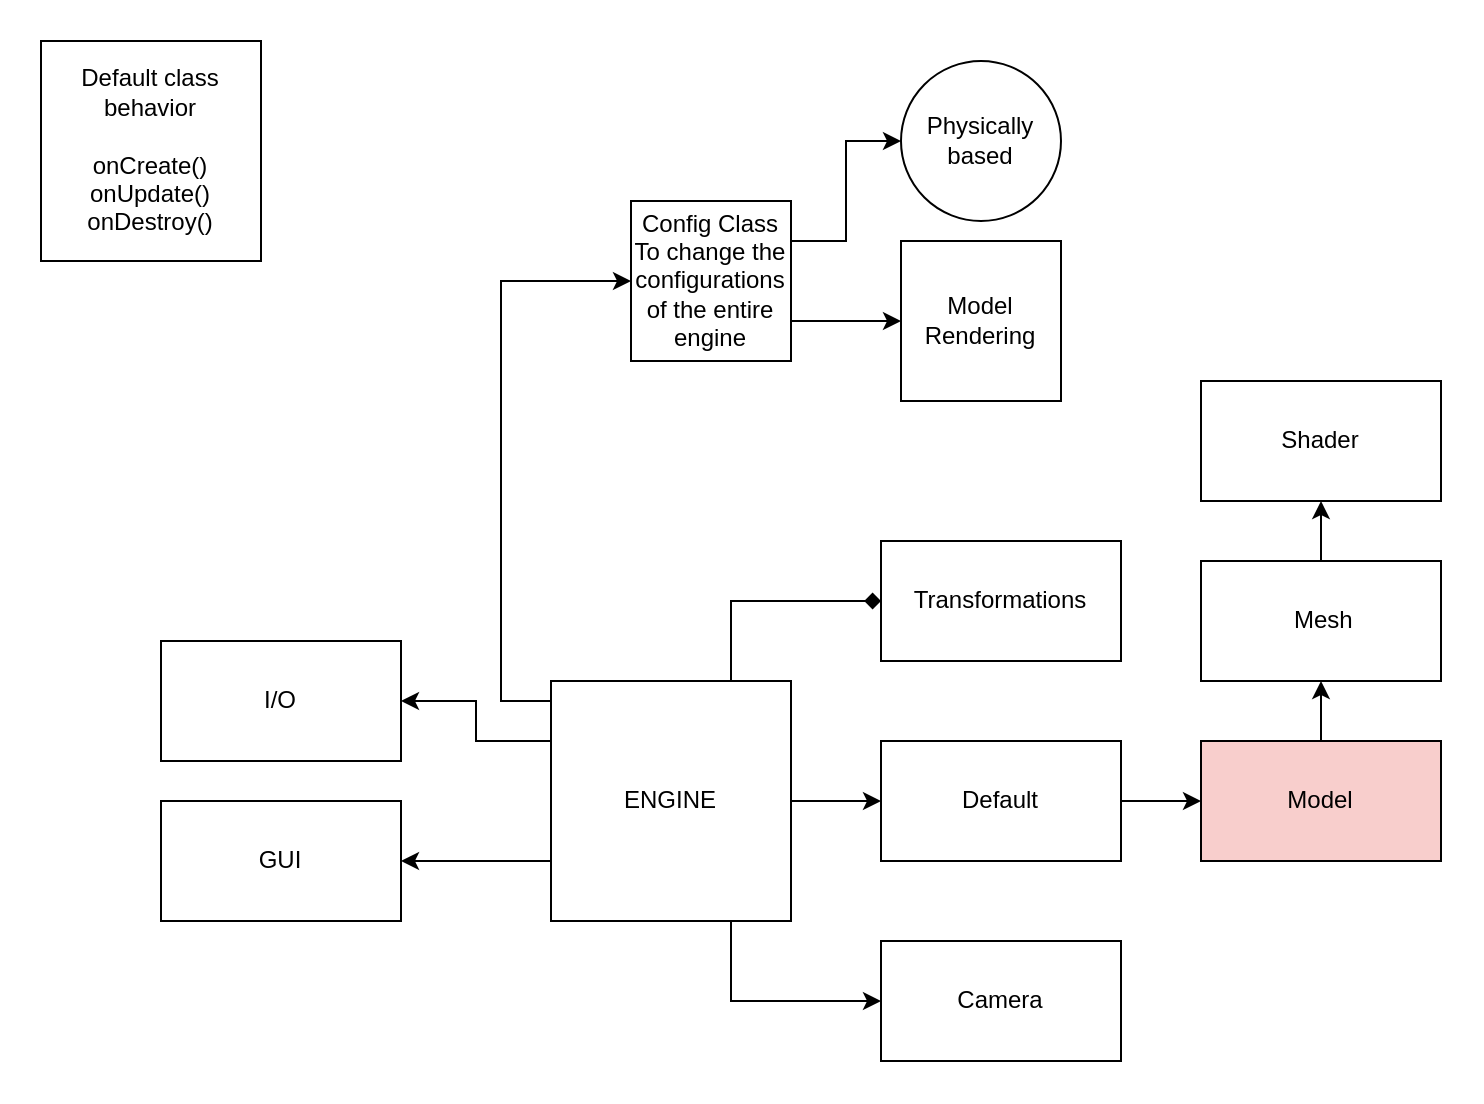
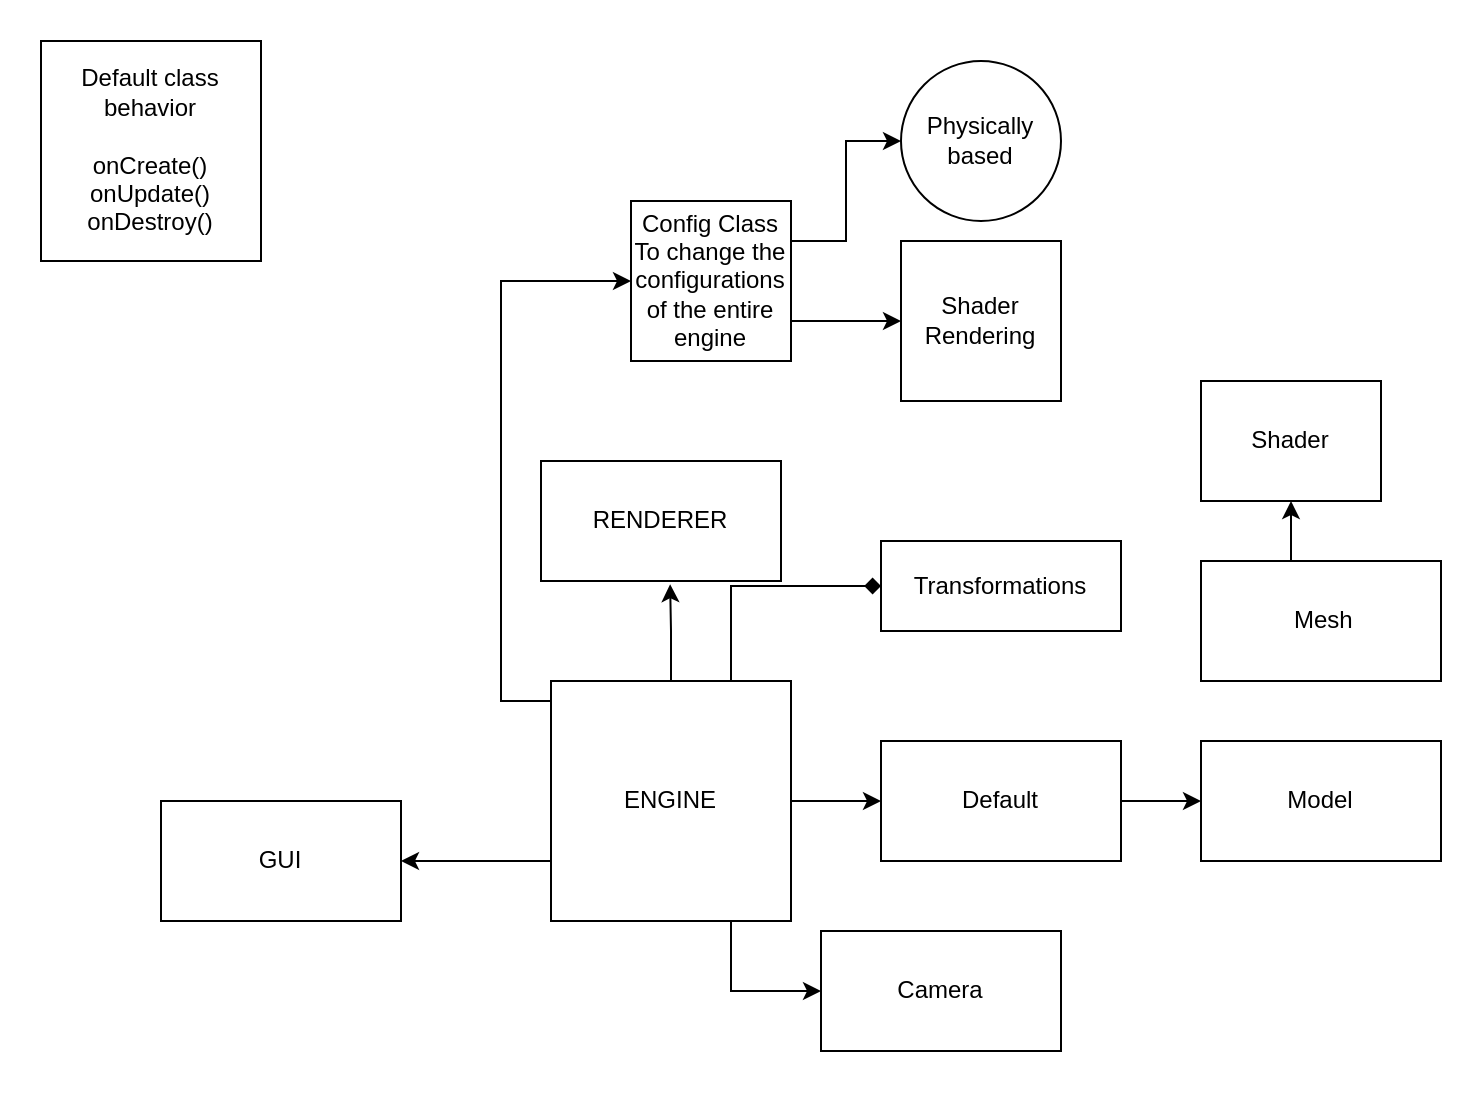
(981, 321) -> (981, 321)
(1321, 441) -> (1291, 441)
none -> (661, 521)
(1001, 601) -> (1001, 586)
none -> (671, 639)
(281, 701) -> none
(1321, 704) -> none
(476, 728) -> none
(1321, 801) -> (1321, 801)
(1001, 1001) -> (941, 991)
